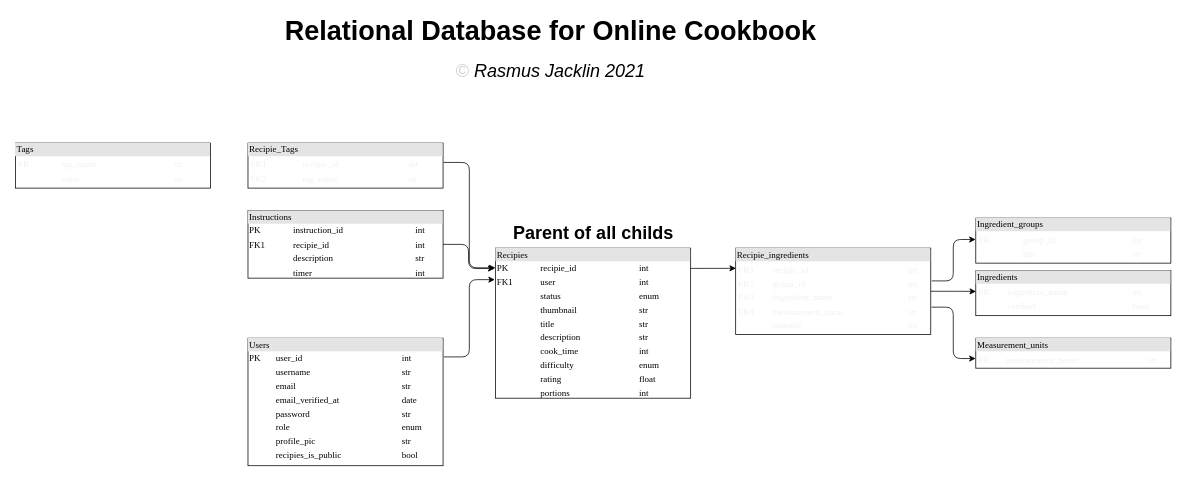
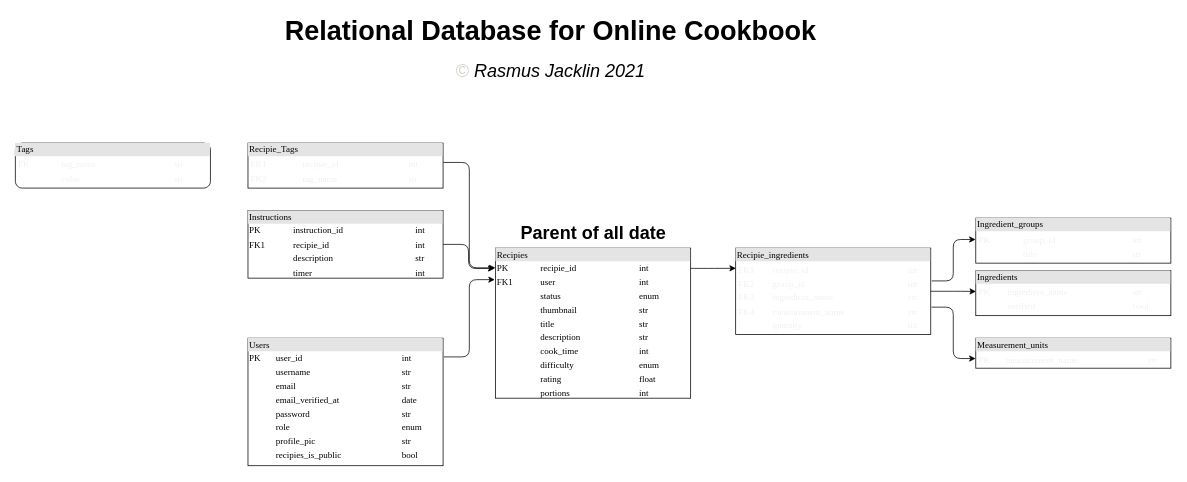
(113, 165) -> (113, 165)
(593, 233) -> (593, 233)
